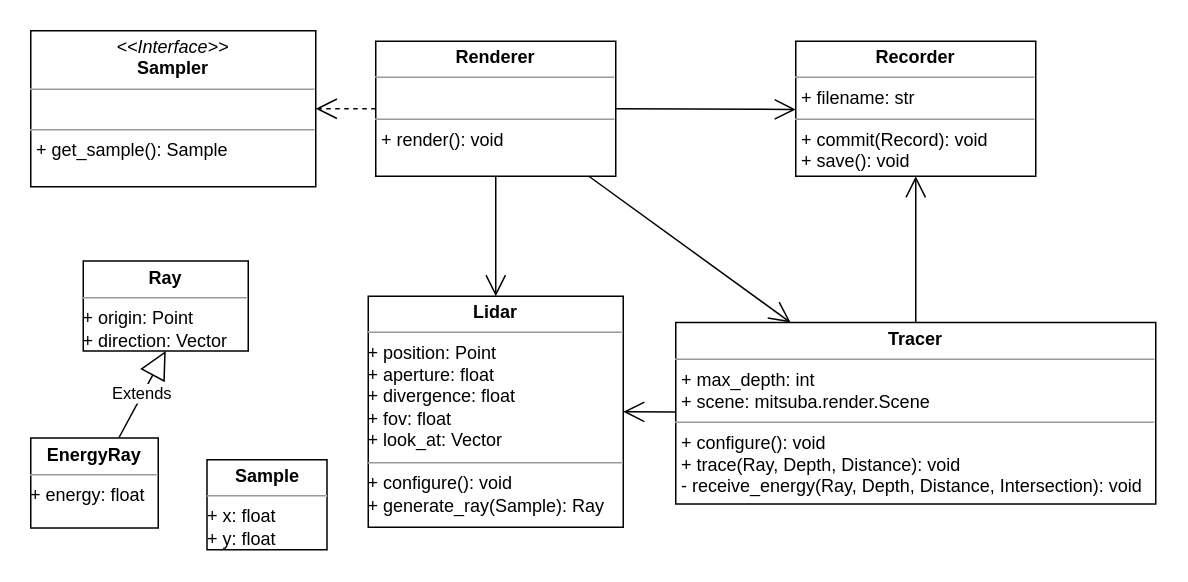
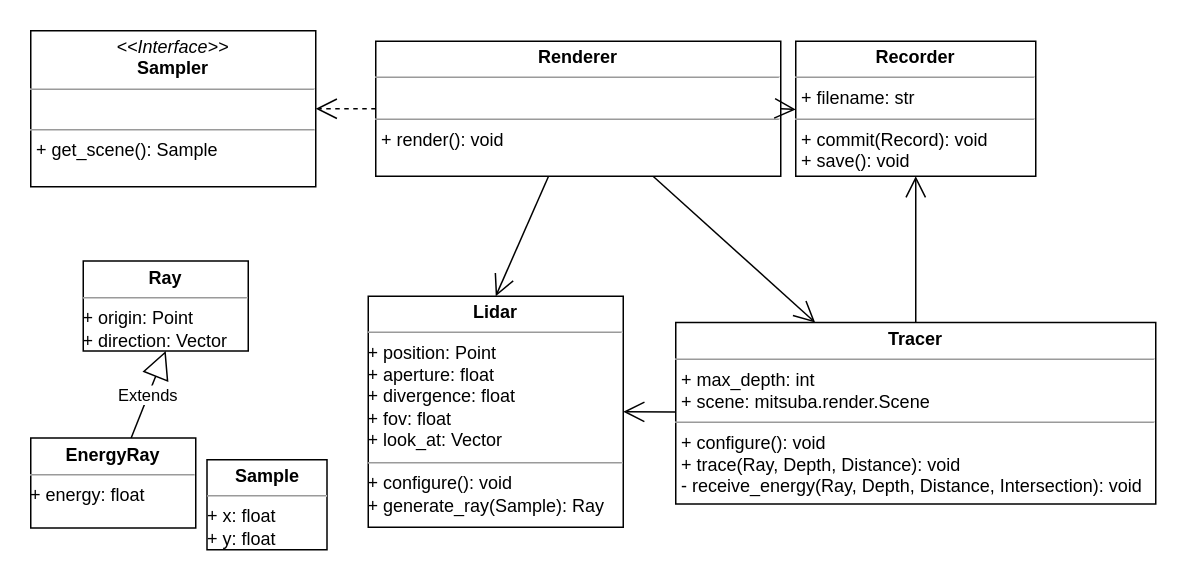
(130, 63) -> (127, 63)
(496, 109) -> (578, 109)
(95, 483) -> (113, 483)
